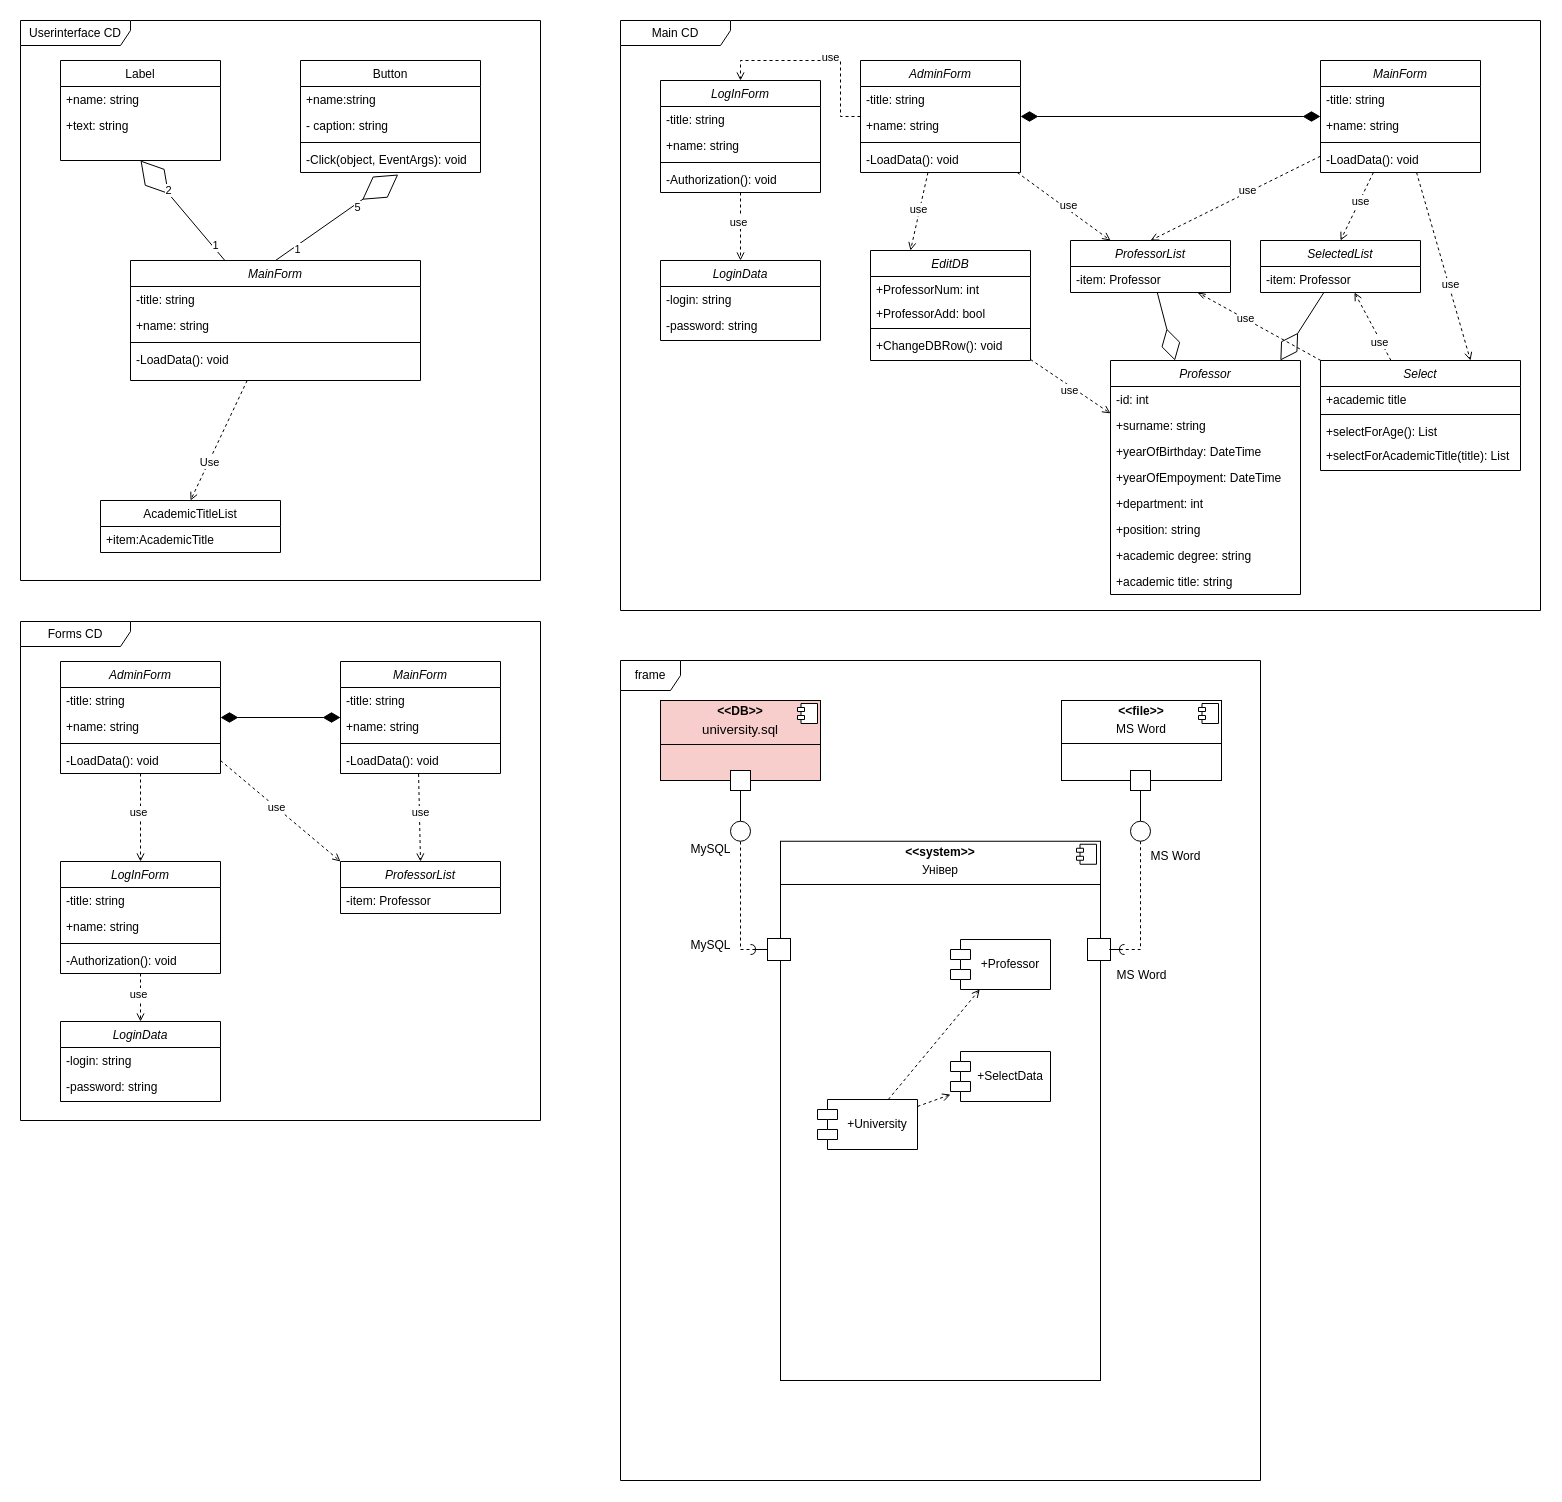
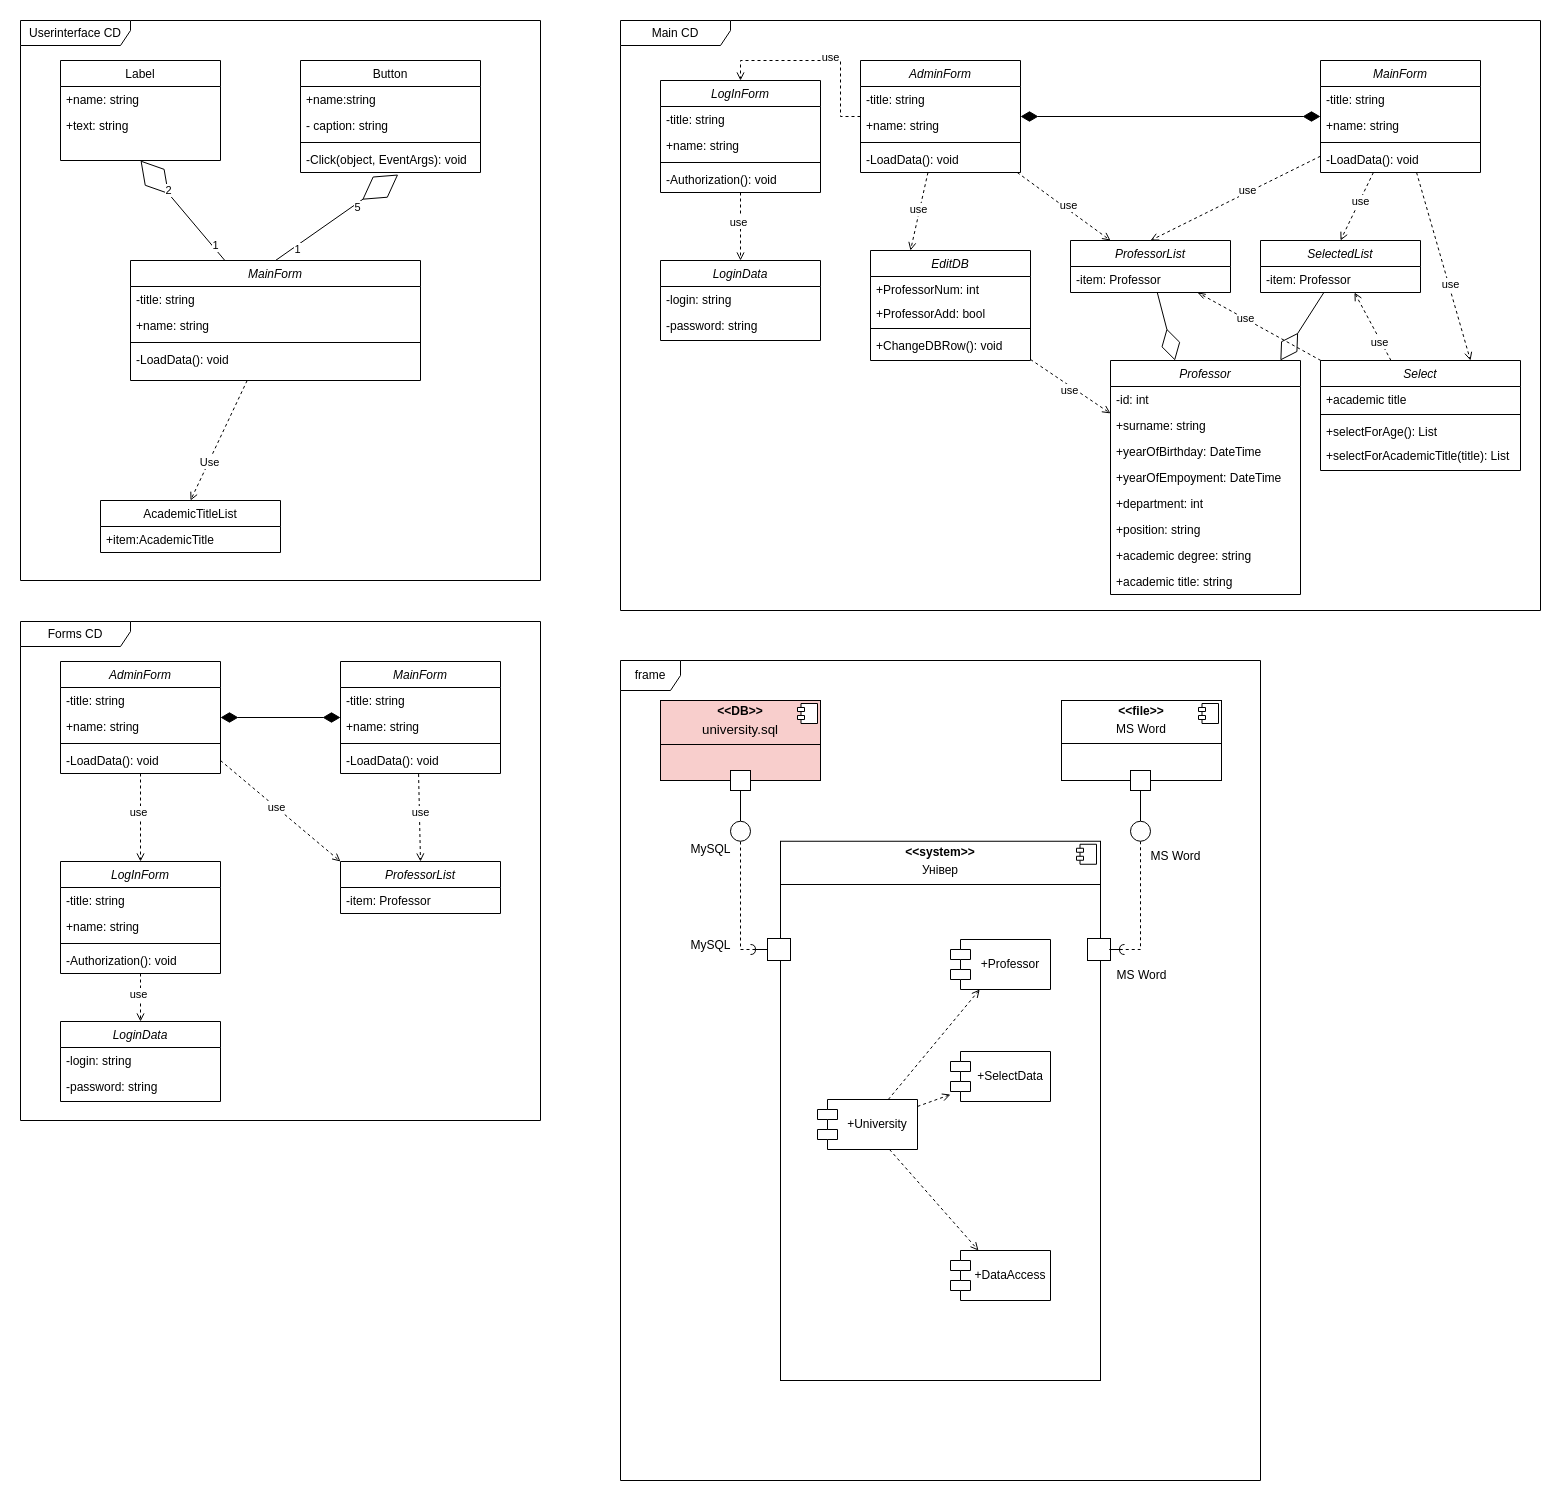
none -> (933, 1199)
none -> (1001, 1276)
